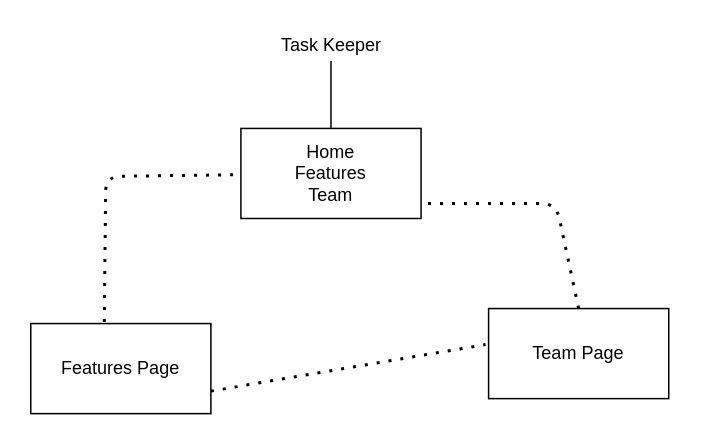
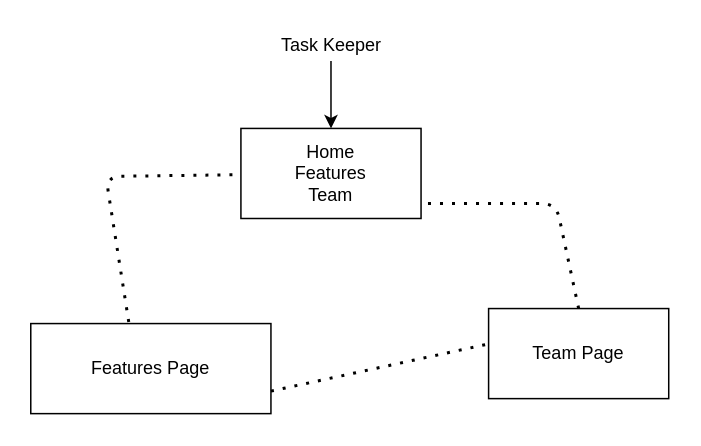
(331, 120) -> (331, 117)
(121, 368) -> (151, 368)
